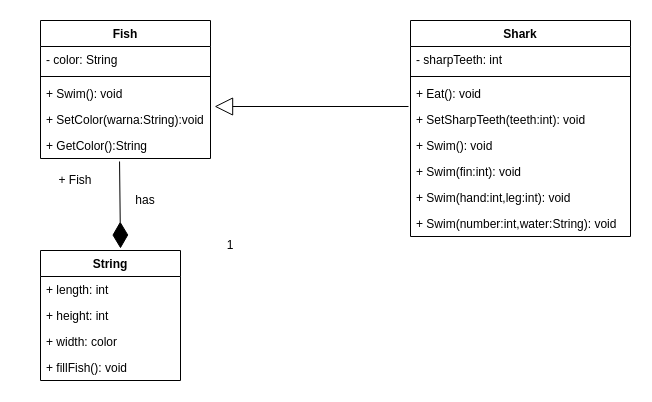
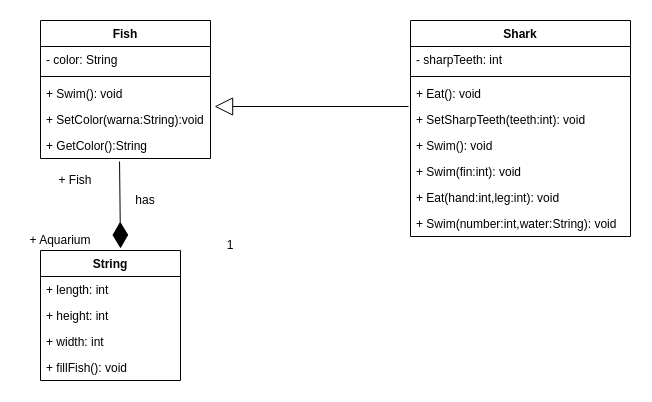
(500, 198) -> (498, 198)
none -> (61, 241)
(85, 342) -> (79, 342)
